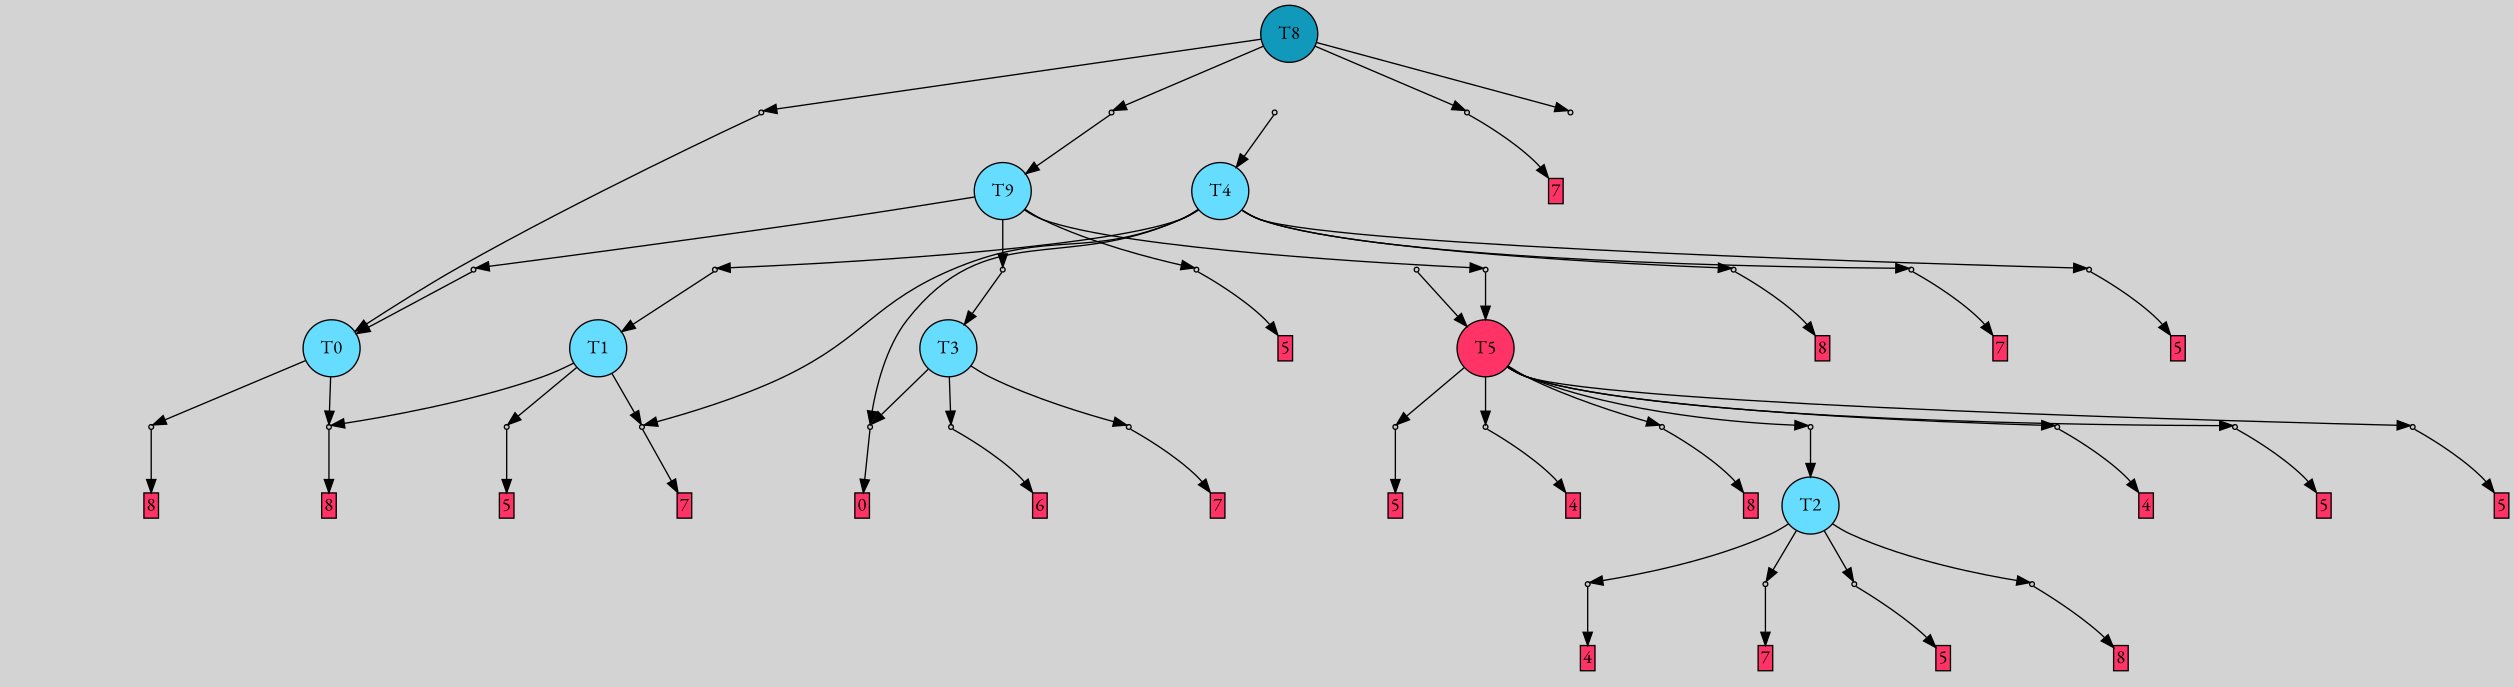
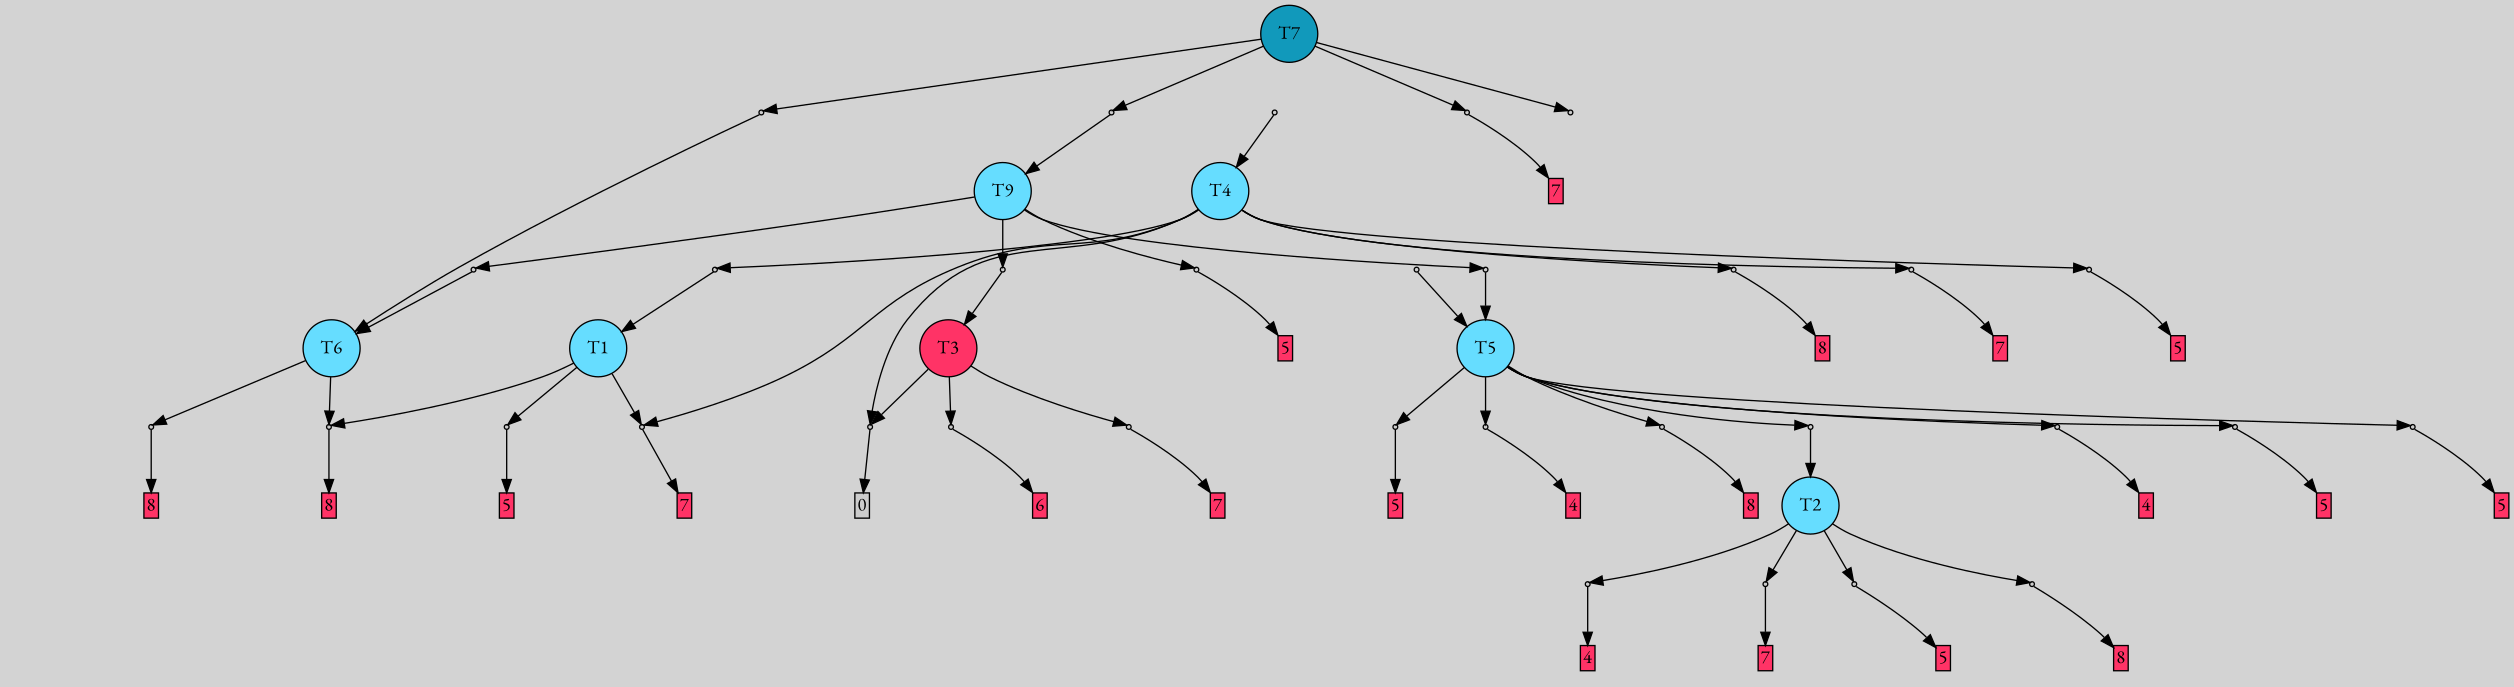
(1289, 34) -> (1289, 34)
(332, 348) -> (332, 348)
(948, 348) -> (948, 348)
(1486, 348) -> (1486, 348)
(862, 506) -> (862, 506)
